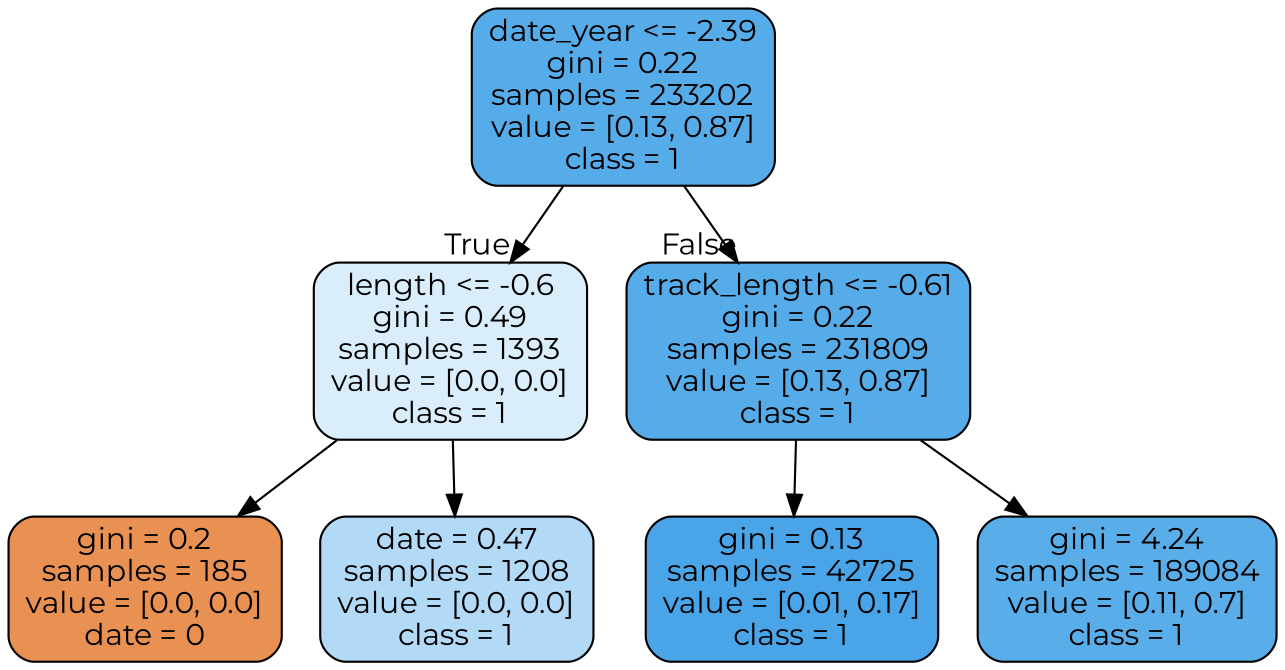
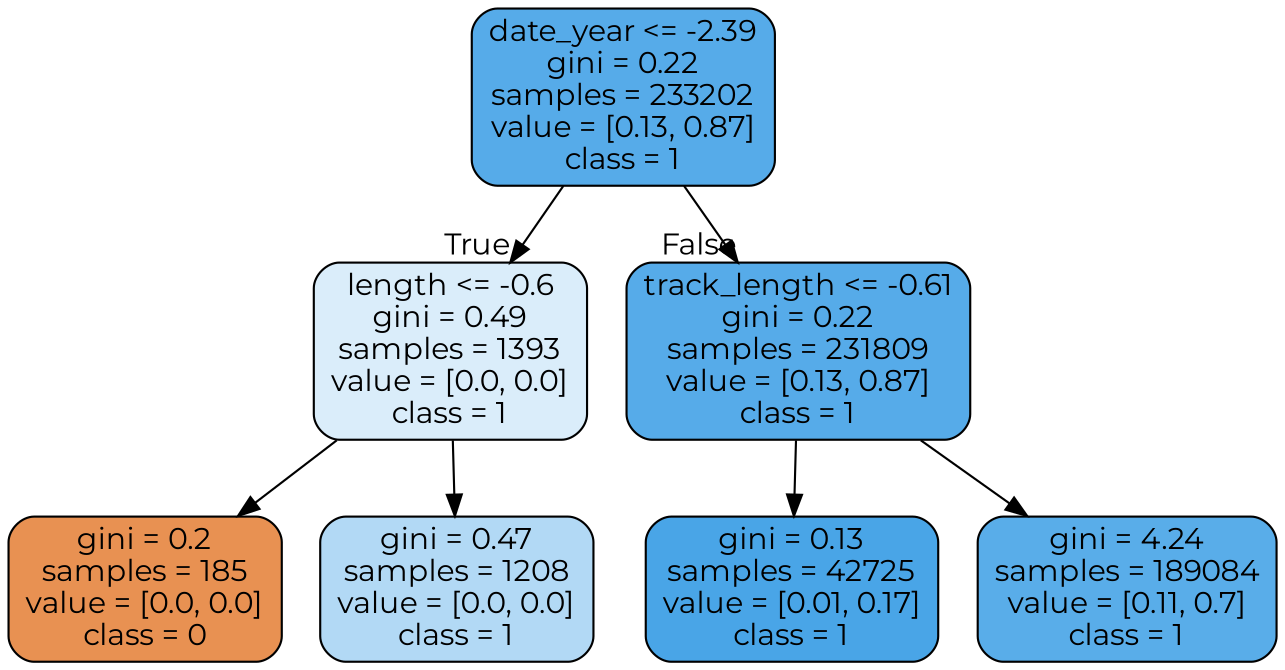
(145, 589) -> (145, 589)
(457, 589) -> (457, 589)
